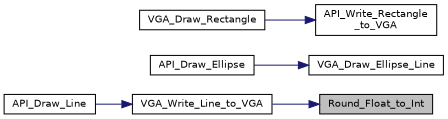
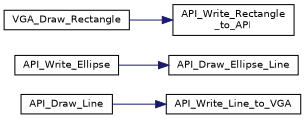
(376, 20) -> (234, 20)
(202, 65) -> (67, 65)
(376, 65) -> (234, 65)
(202, 104) -> (234, 104)
(376, 104) -> none
